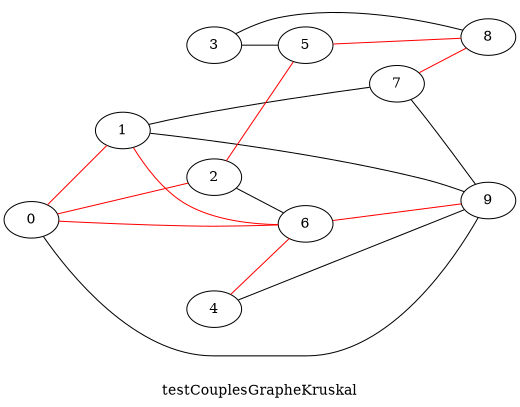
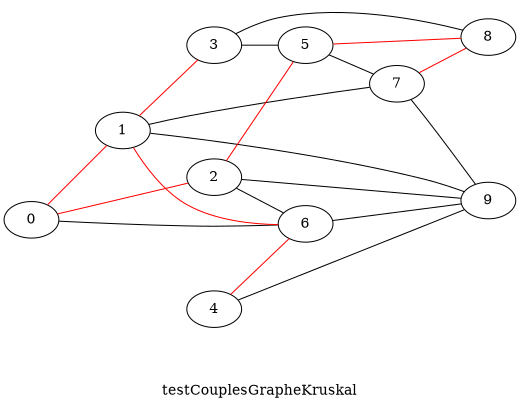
none -> (351, 64)
none -> (169, 88)
(397, 212) -> (397, 212)
(168, 225) -> (168, 225)
(267, 356) -> (351, 189)
